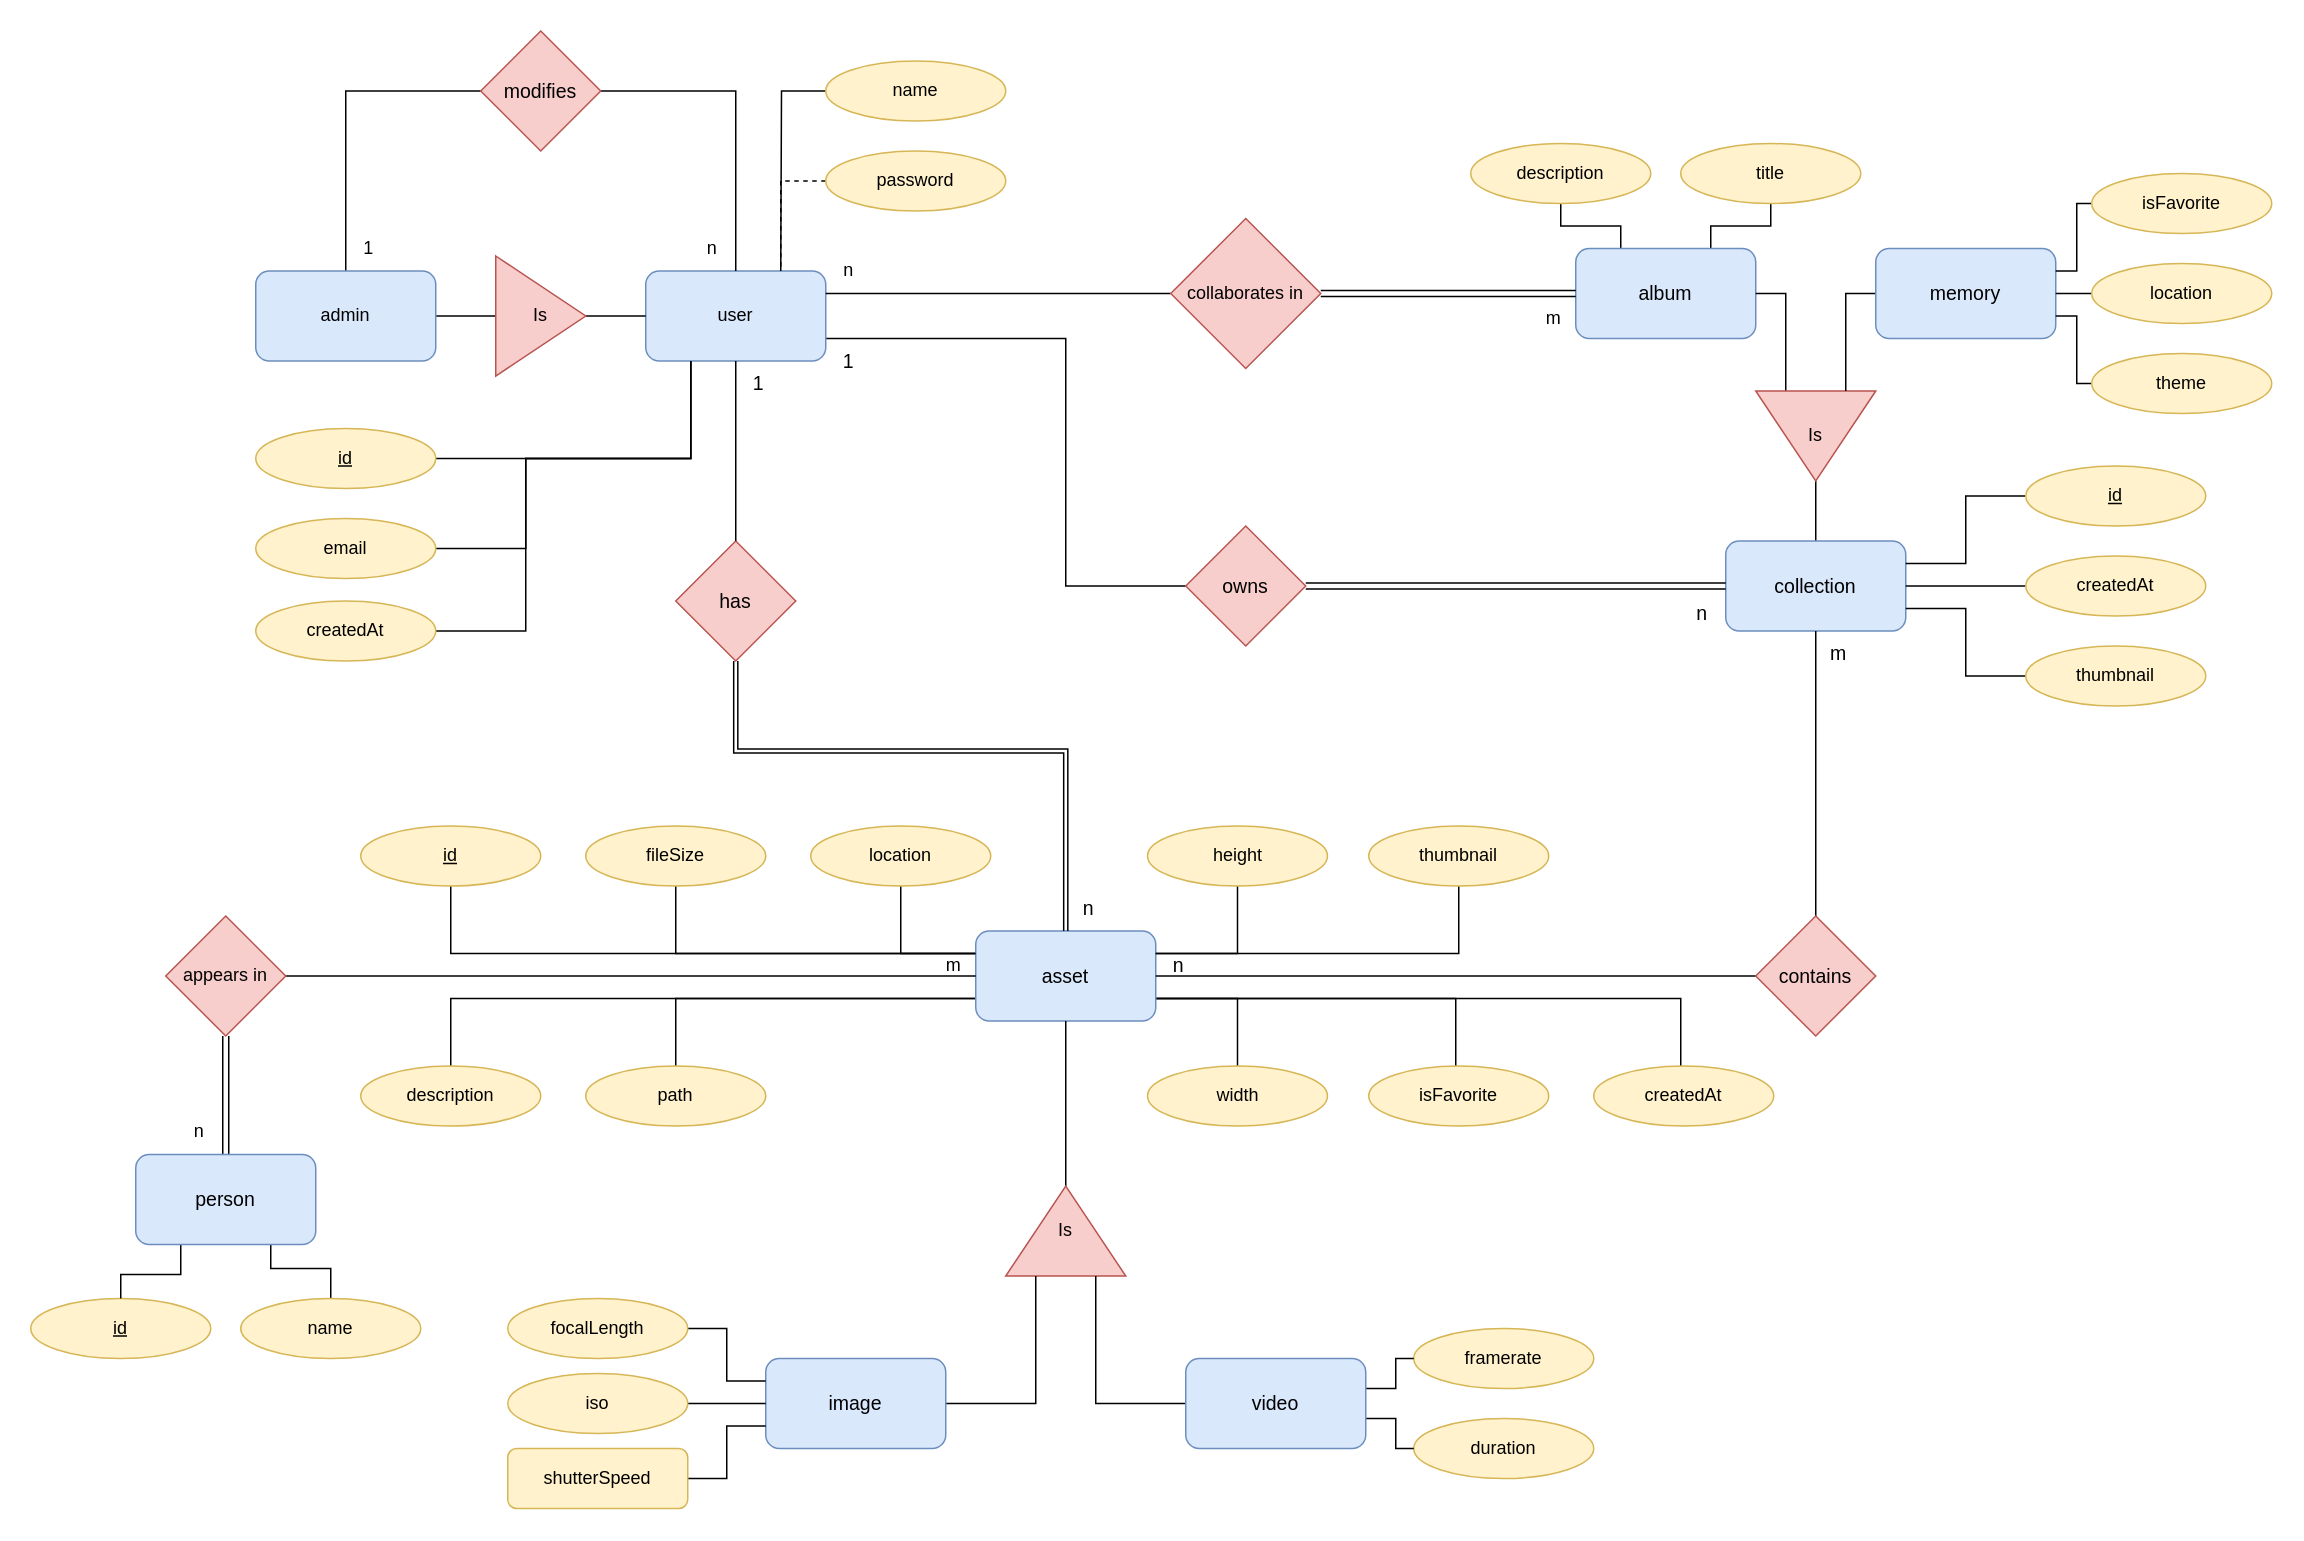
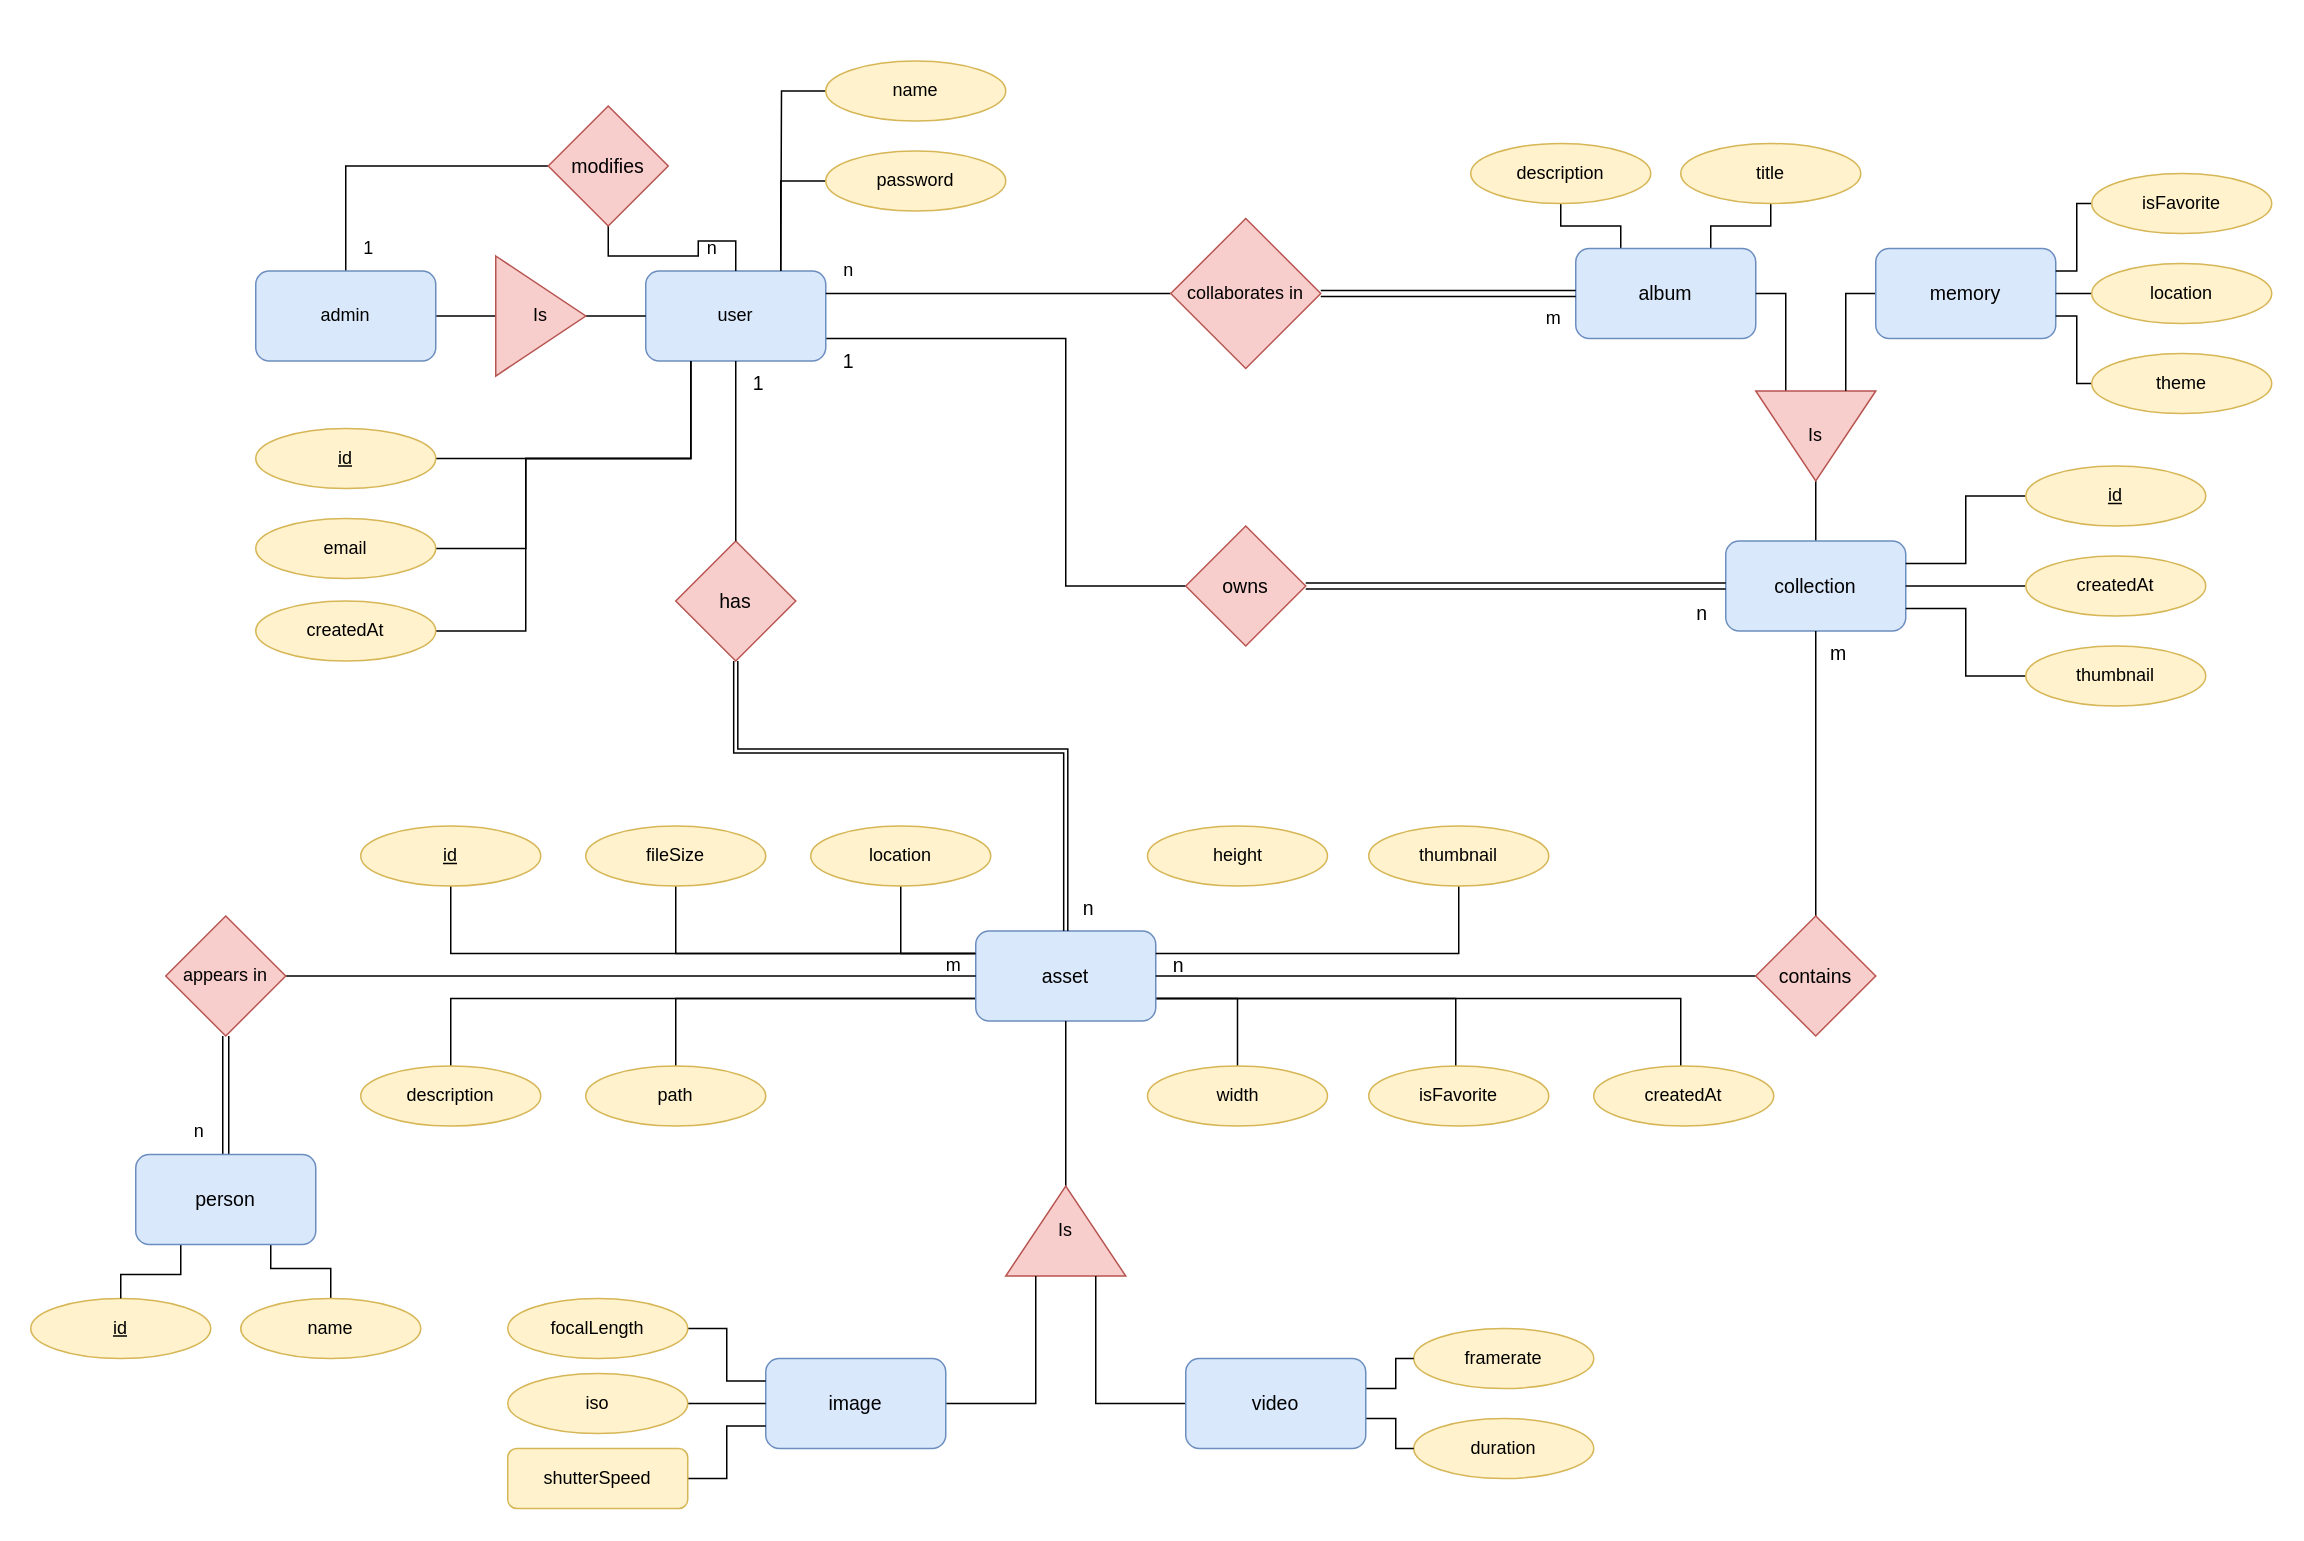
(541, 91) -> (608, 166)
(803, 181) -> (803, 181)
(1238, 918) -> none
